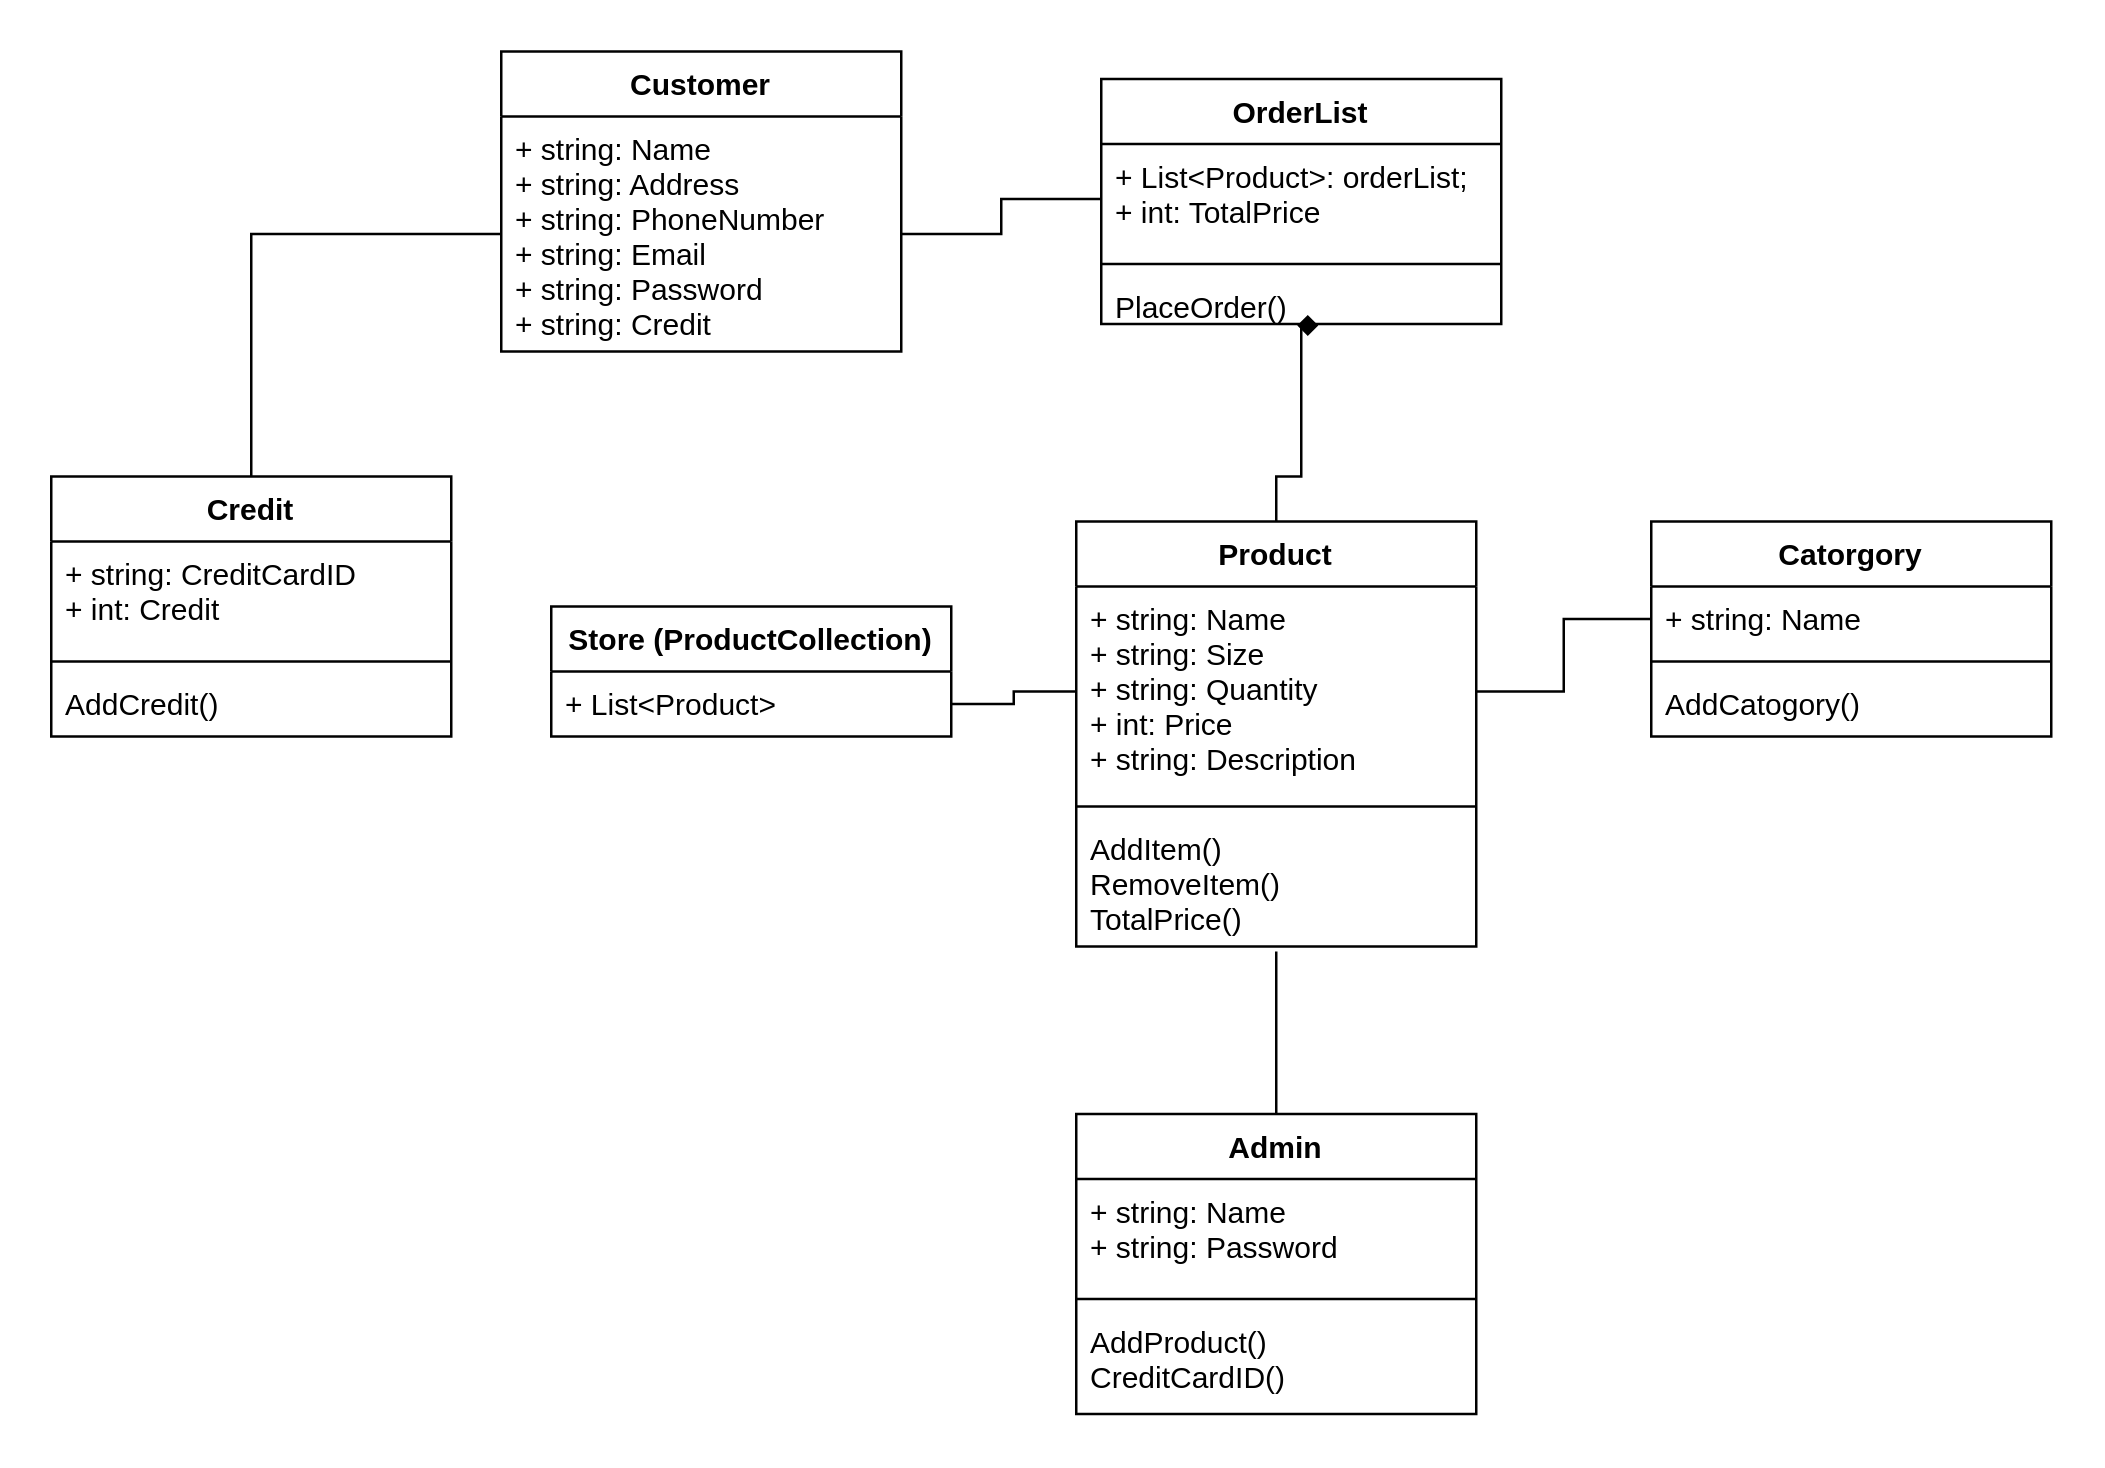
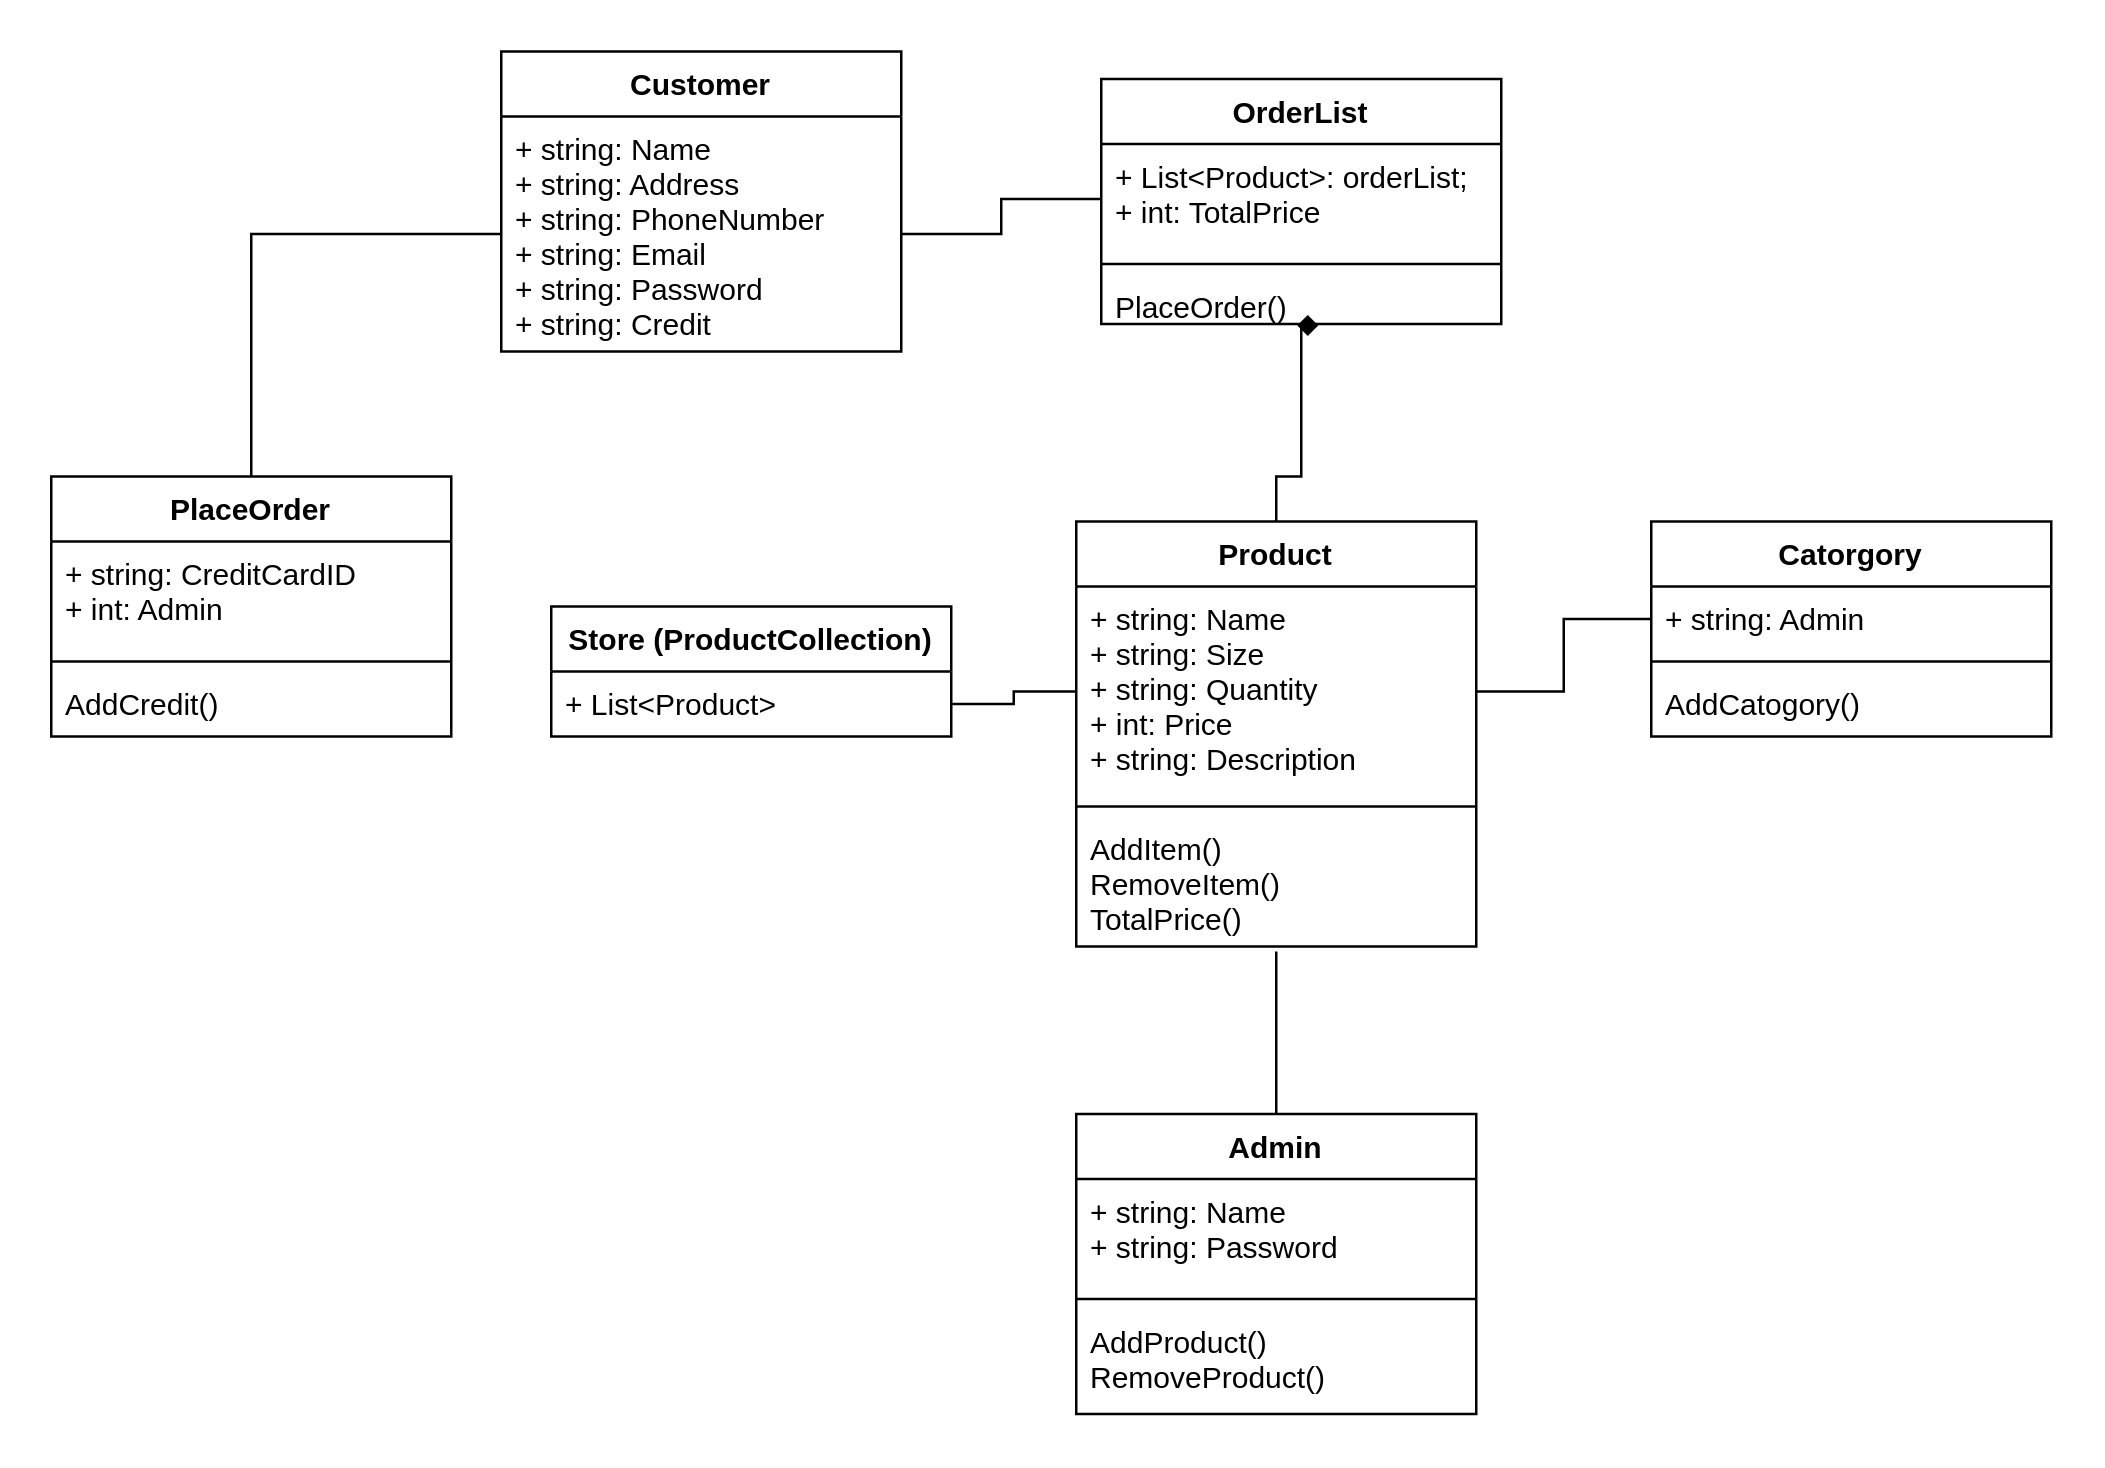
(250, 510) -> (250, 510)
(230, 575) -> (230, 575)
(1767, 620) -> (1772, 620)
(1191, 1343) -> (1191, 1343)
